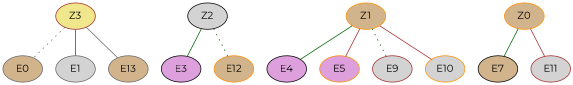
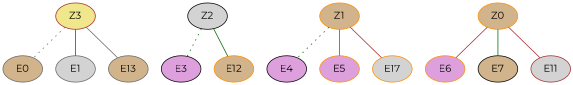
(194, 43) -> (194, 43)
(221, 43) -> (221, 43)
(326, 43) -> (313, 42)
(392, 69) -> none
none -> (445, 69)
(445, 69) -> (392, 69)
